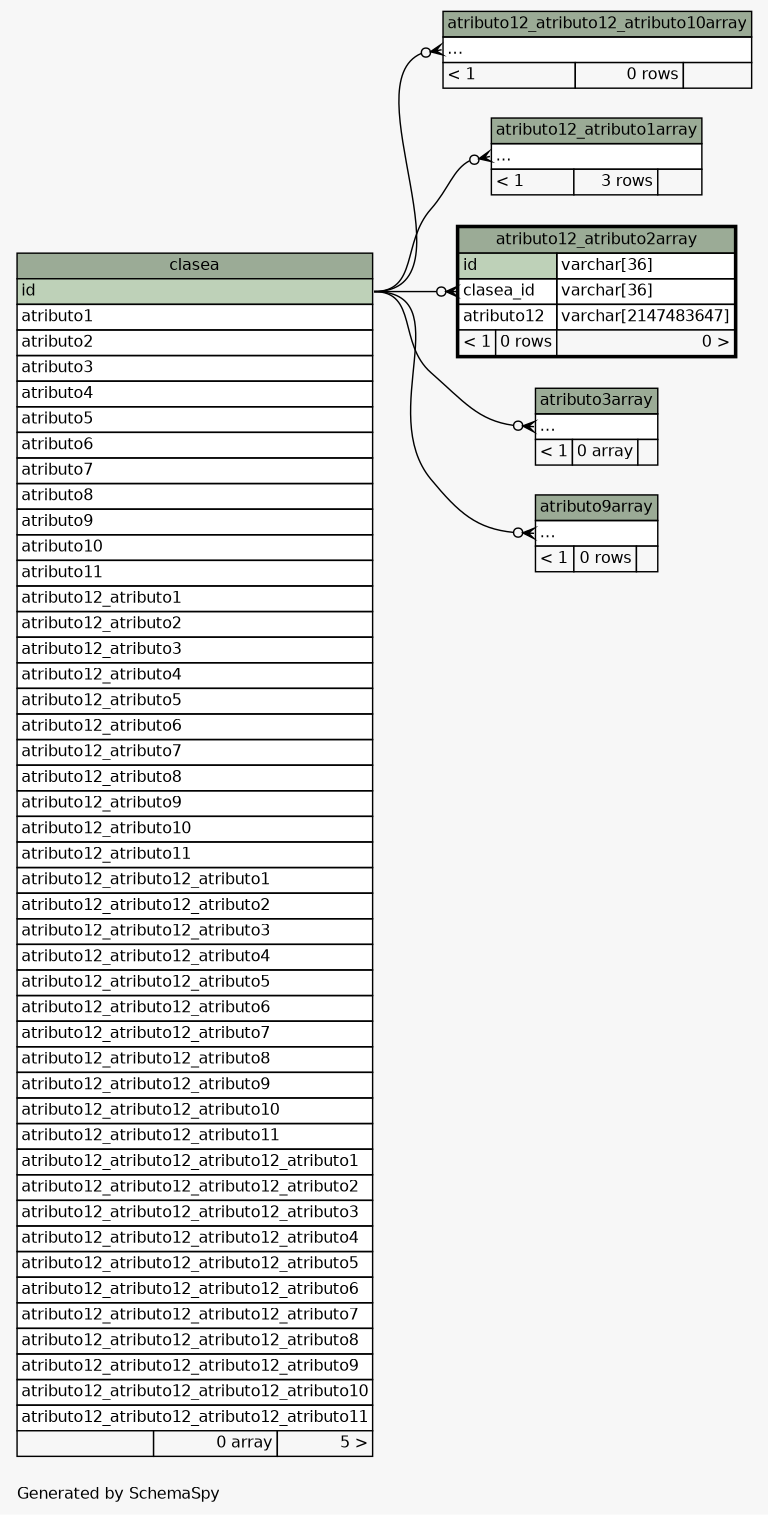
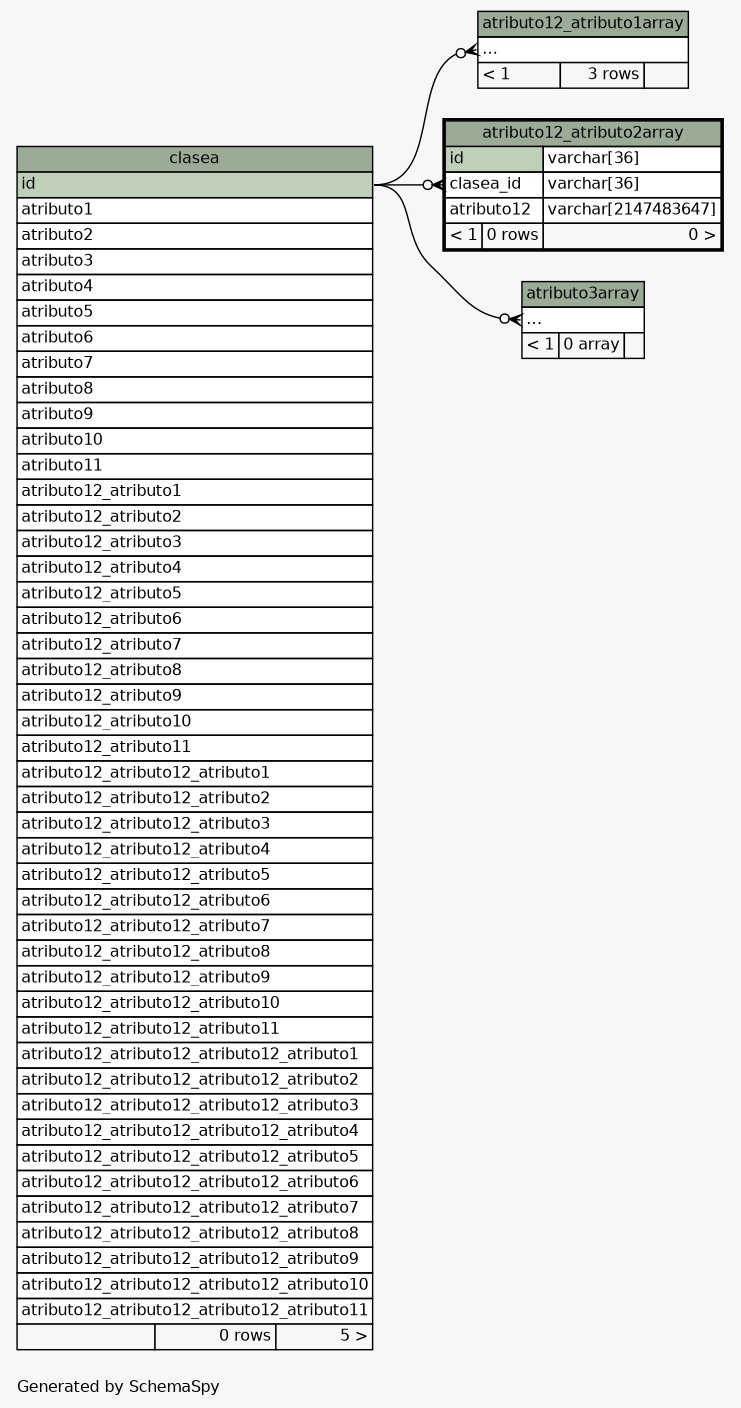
(597, 50) -> none
(597, 533) -> none
(245, 1443) -> (245, 1336)
